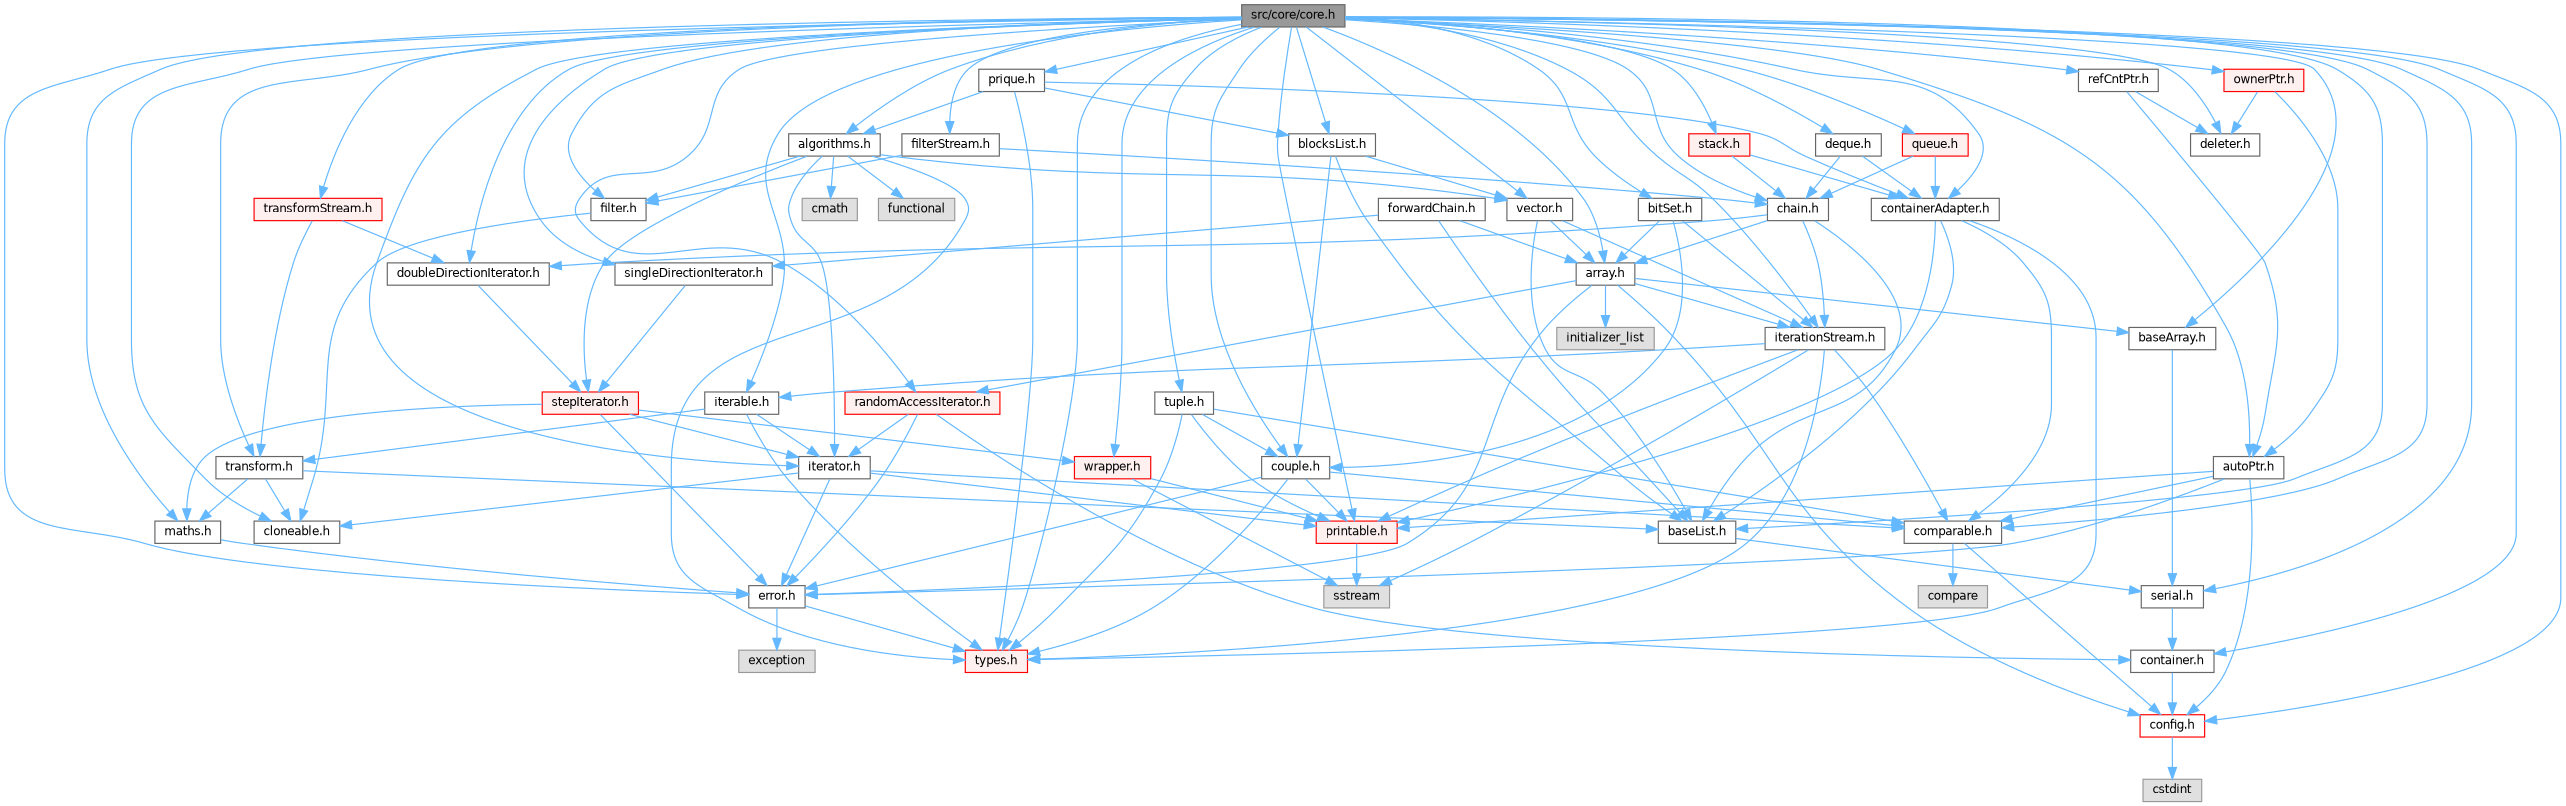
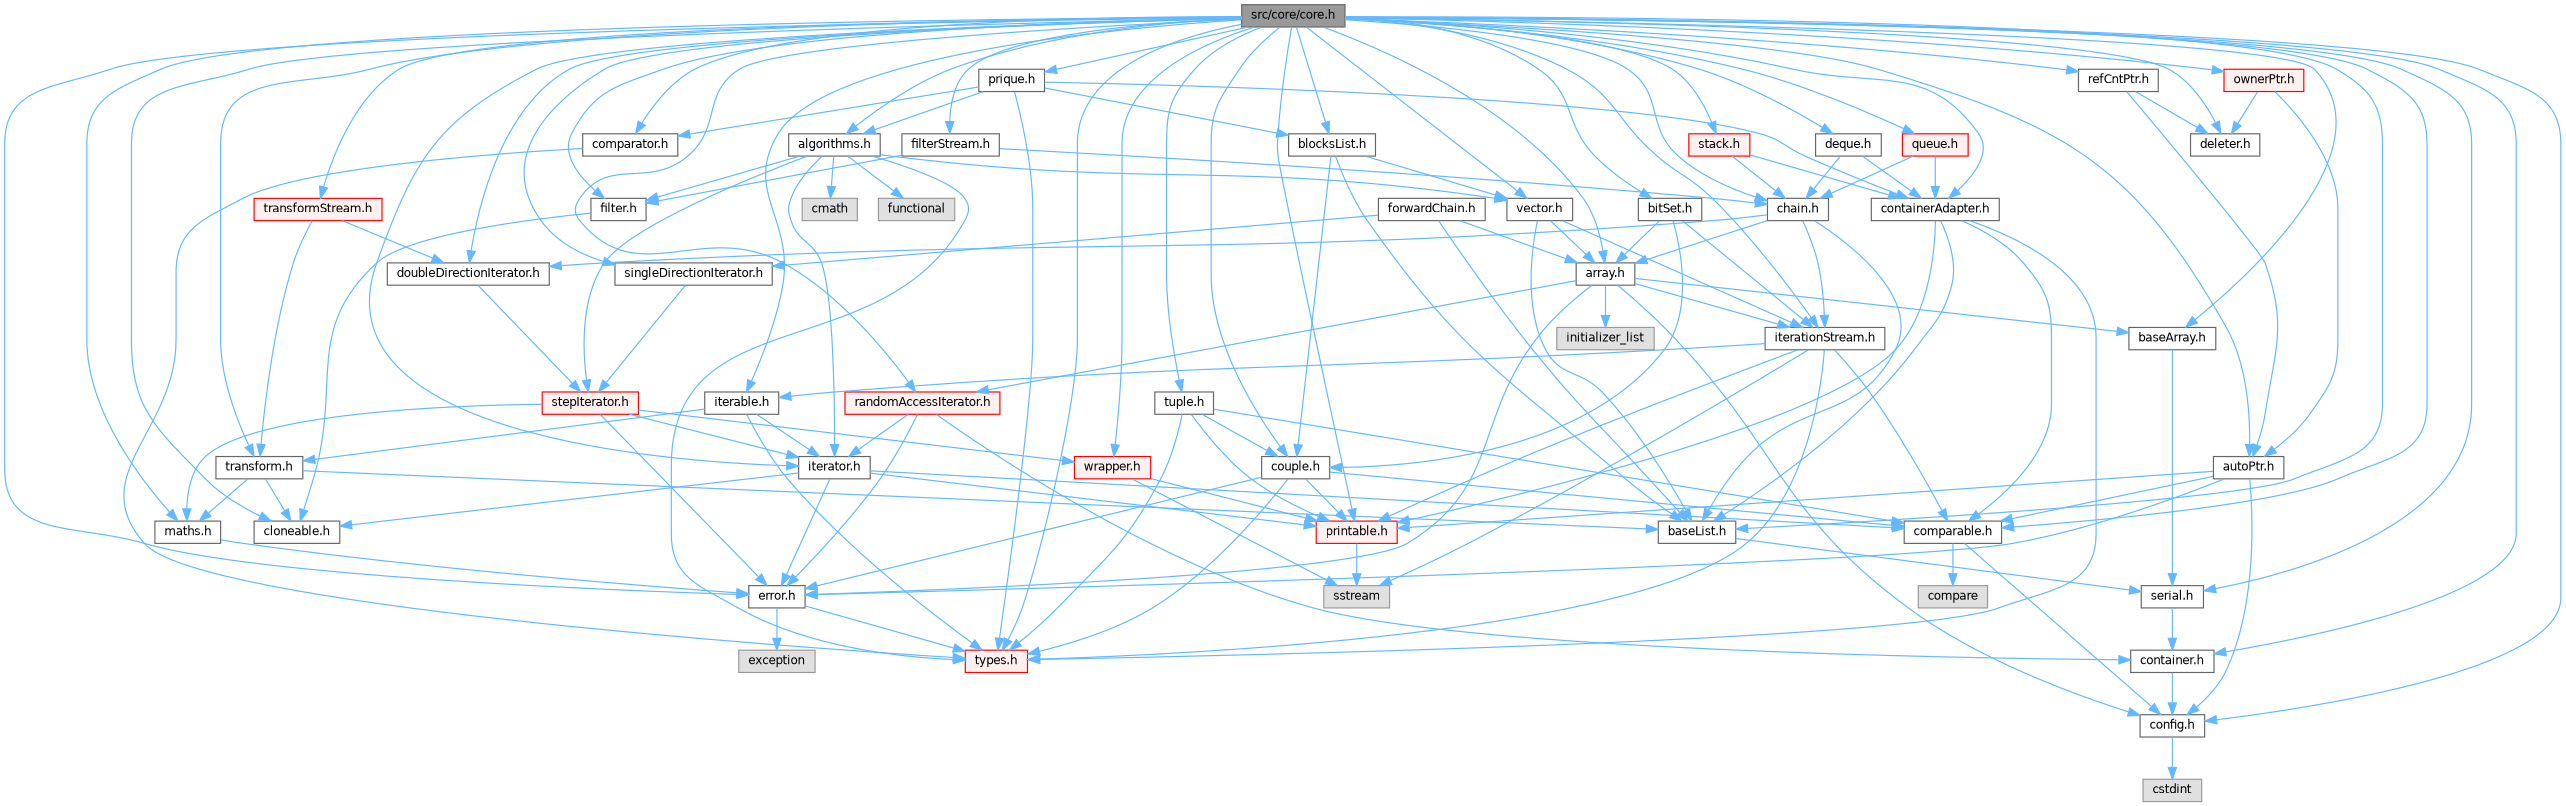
none -> (630, 145)
(2172, 726) -> (2172, 726)
